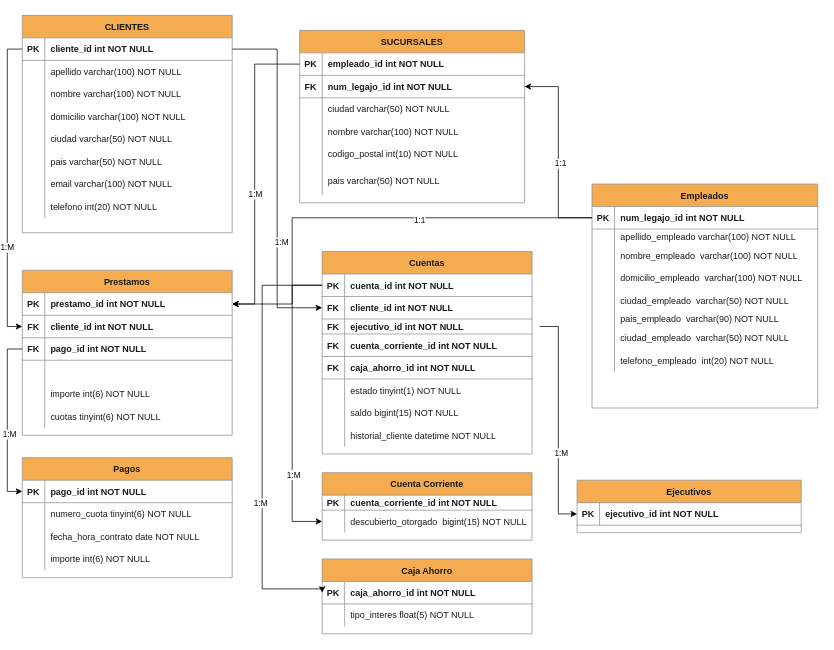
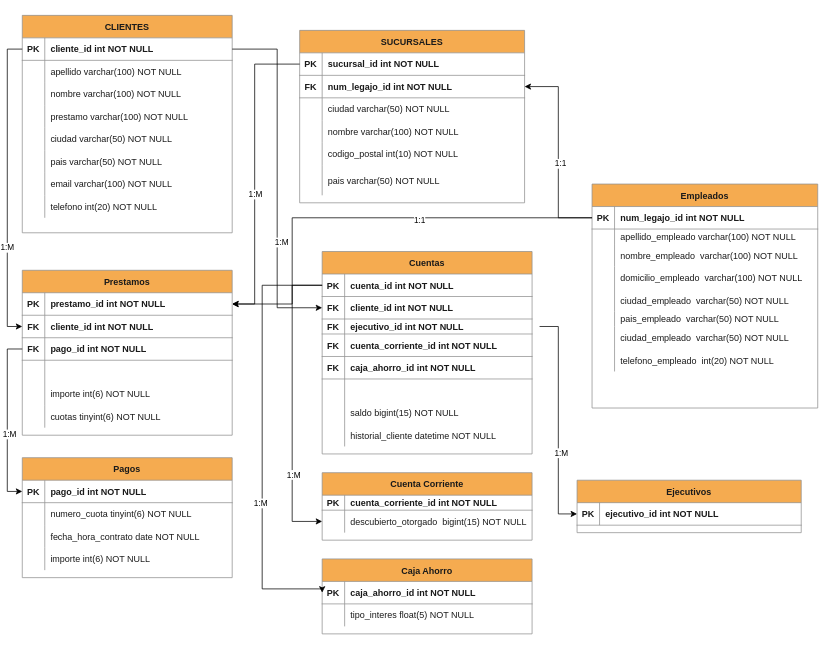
(382, 65) -> (382, 65)
(120, 117) -> (122, 117)
(705, 320) -> (705, 320)
(438, 390) -> none
